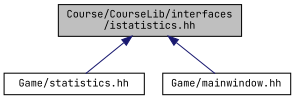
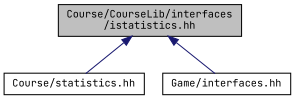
(74, 84) -> (74, 84)
(227, 84) -> (227, 84)
